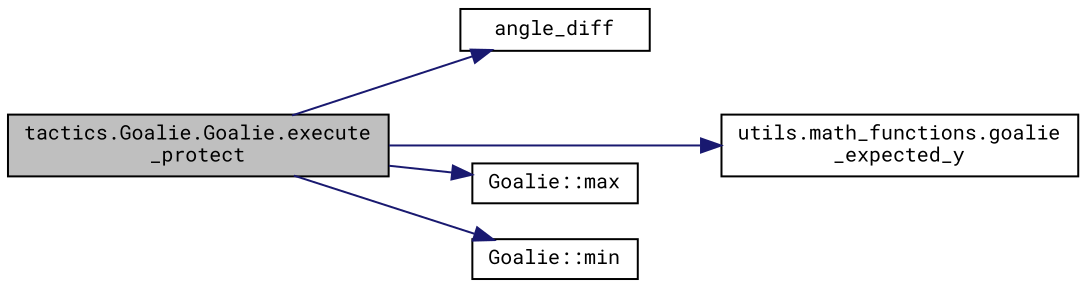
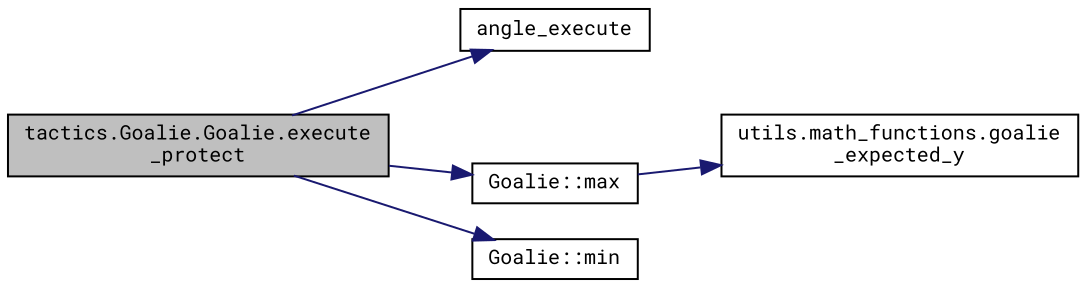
(555, 30) -> (555, 30)
(545, 145) -> (669, 171)
